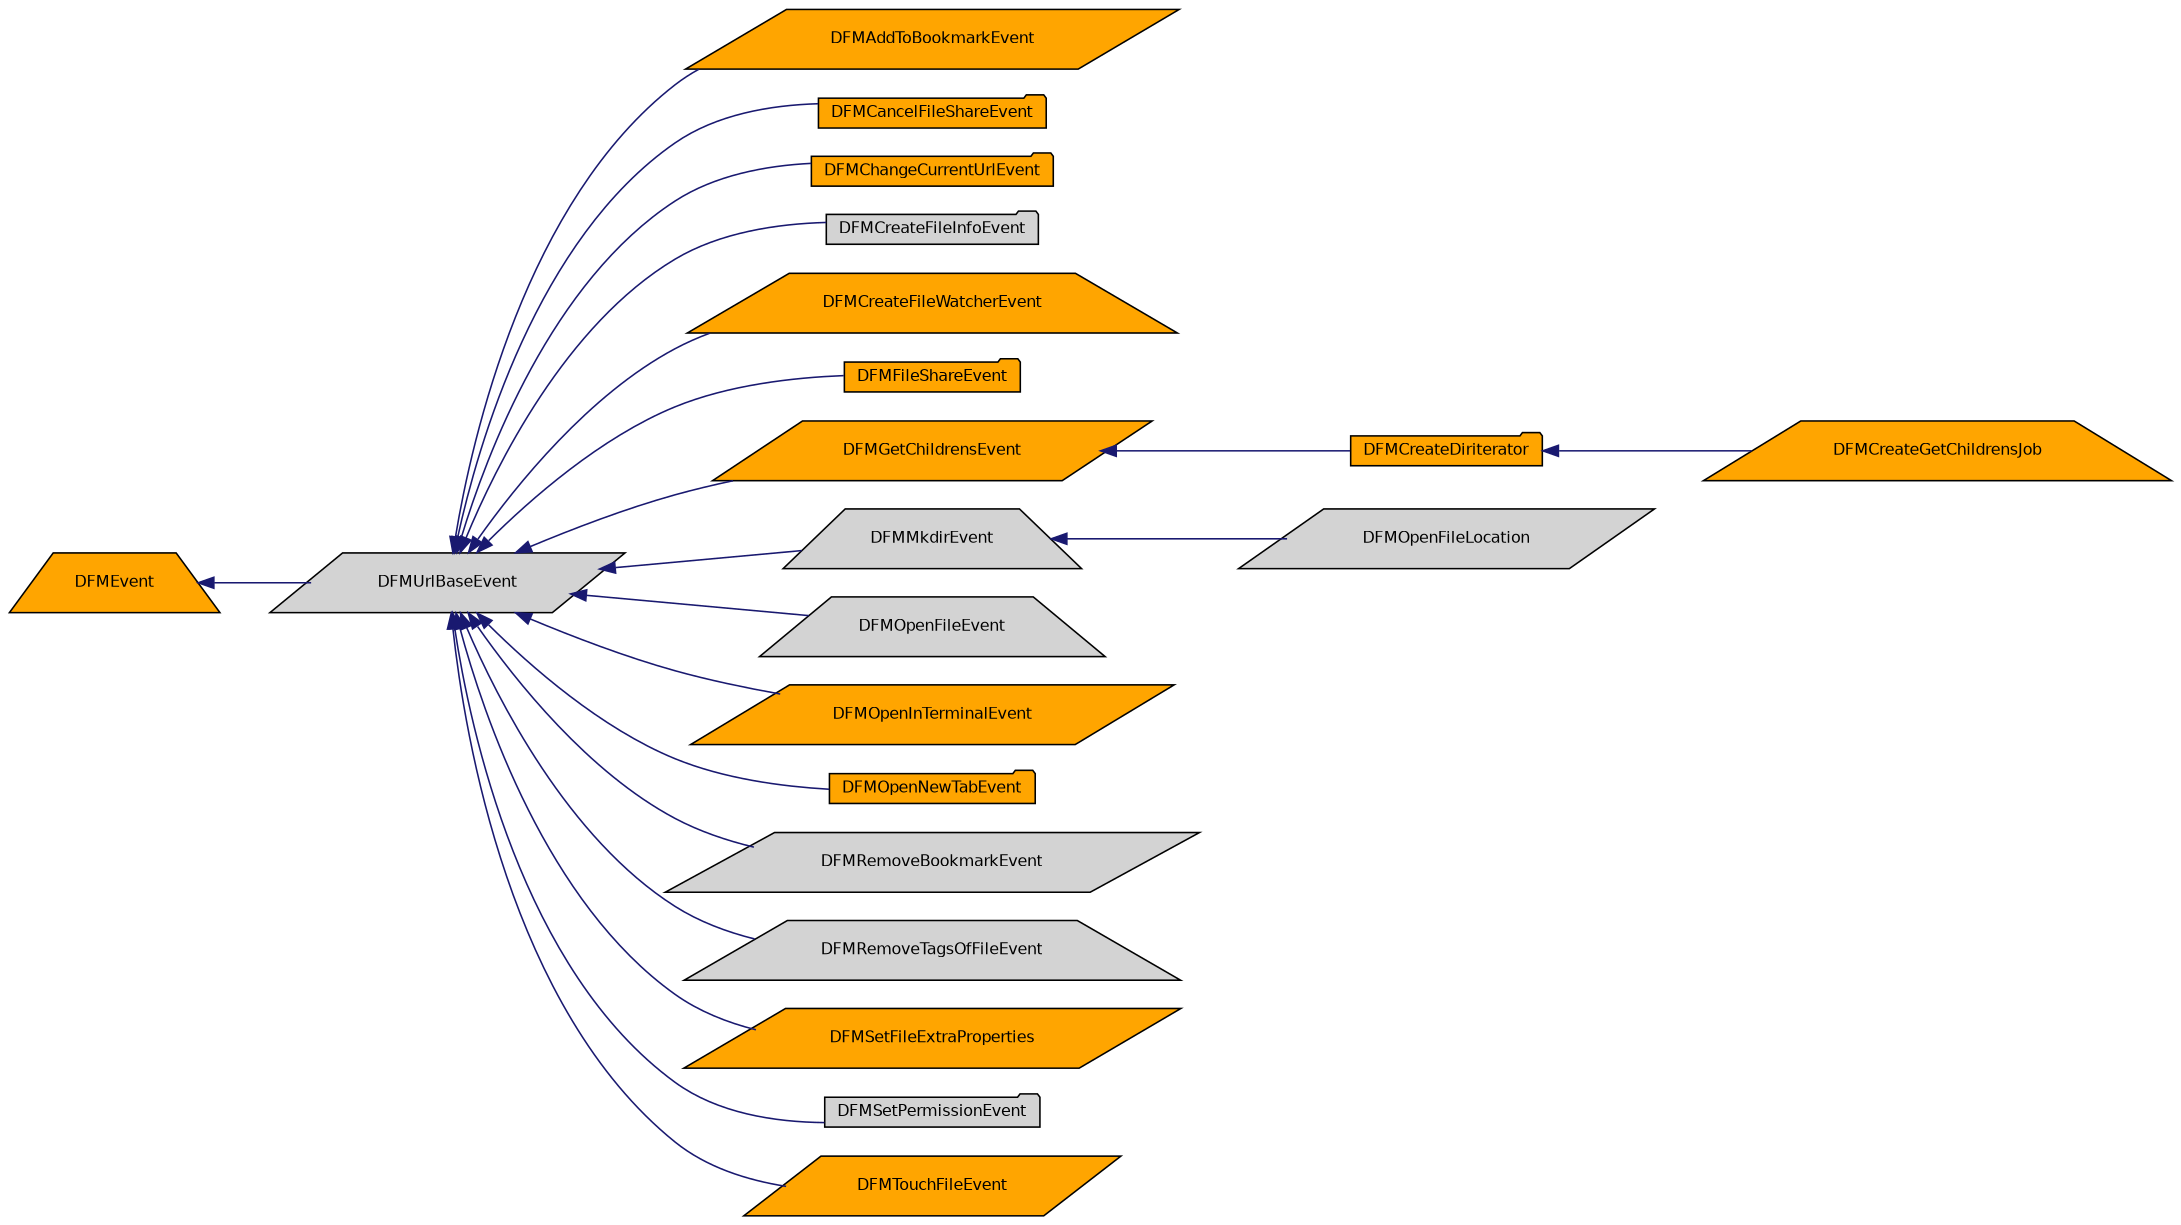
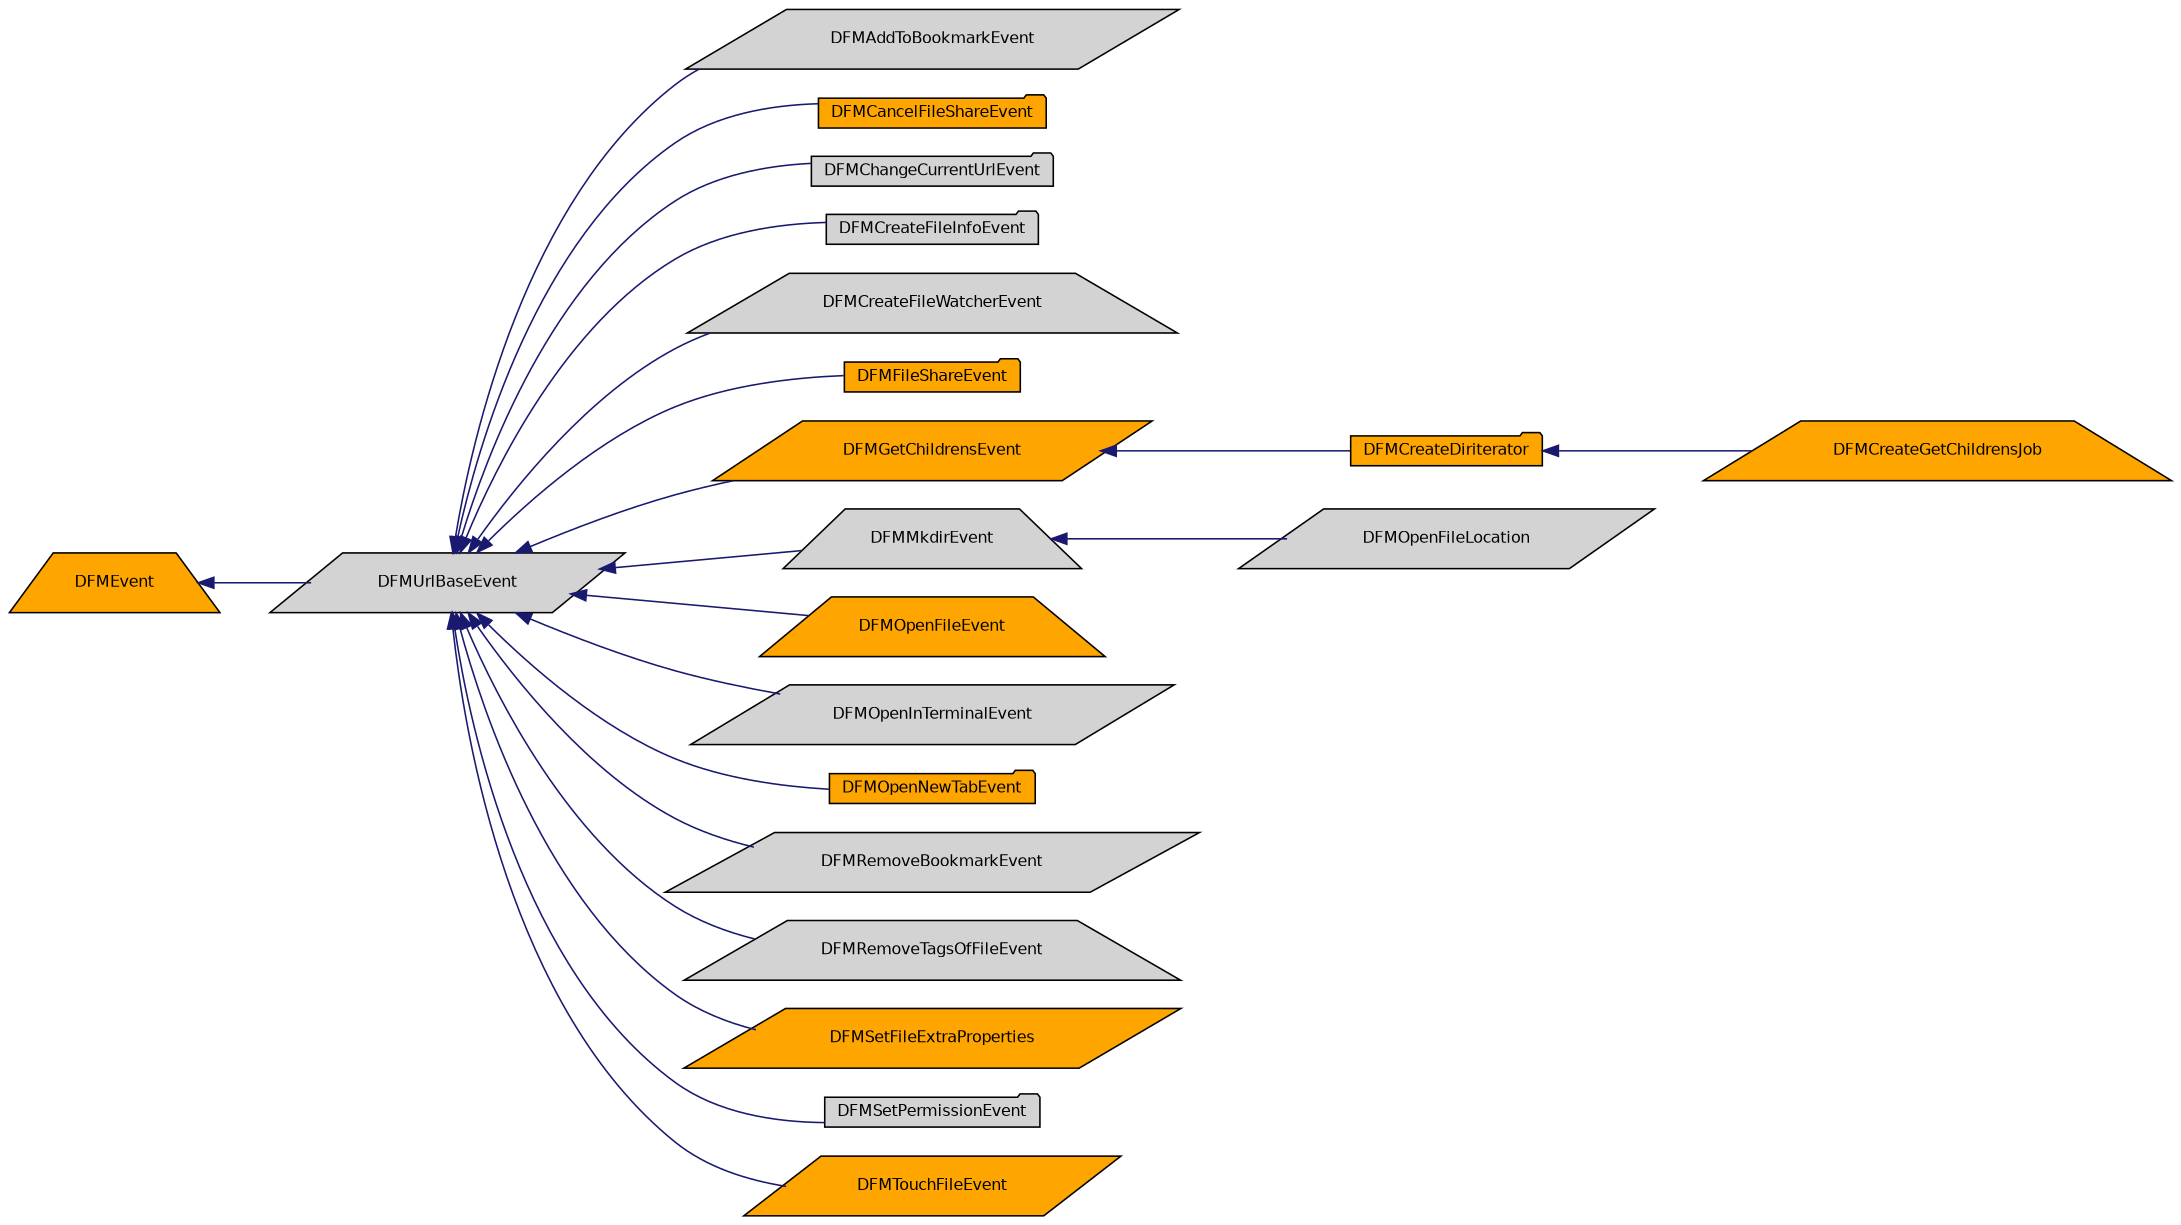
(932, 39) -> (932, 39)
(932, 171) -> (932, 171)
(932, 303) -> (932, 303)
(932, 627) -> (932, 627)
(932, 715) -> (932, 715)
